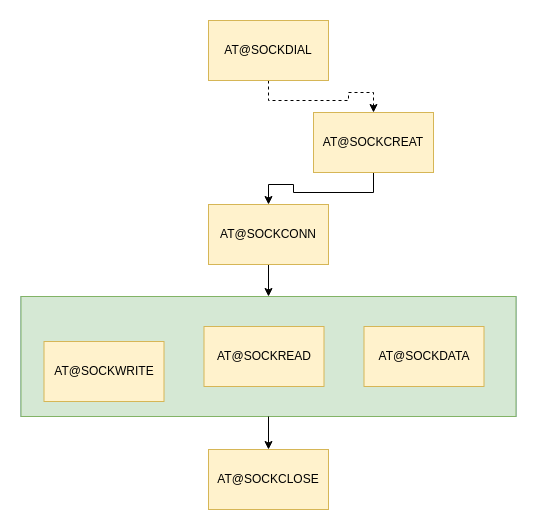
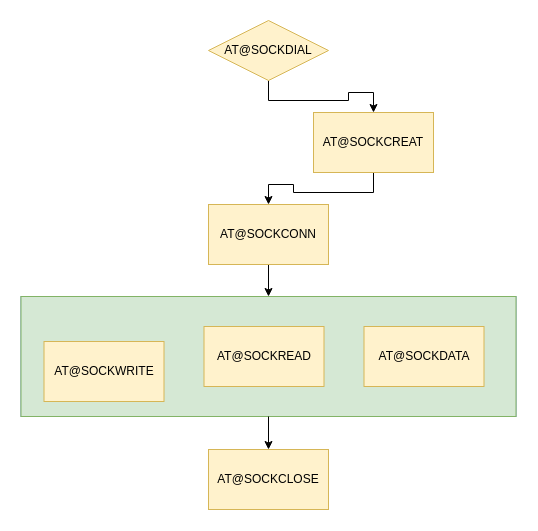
(269, 51) -> (269, 51)
(321, 101) -> (321, 101)
